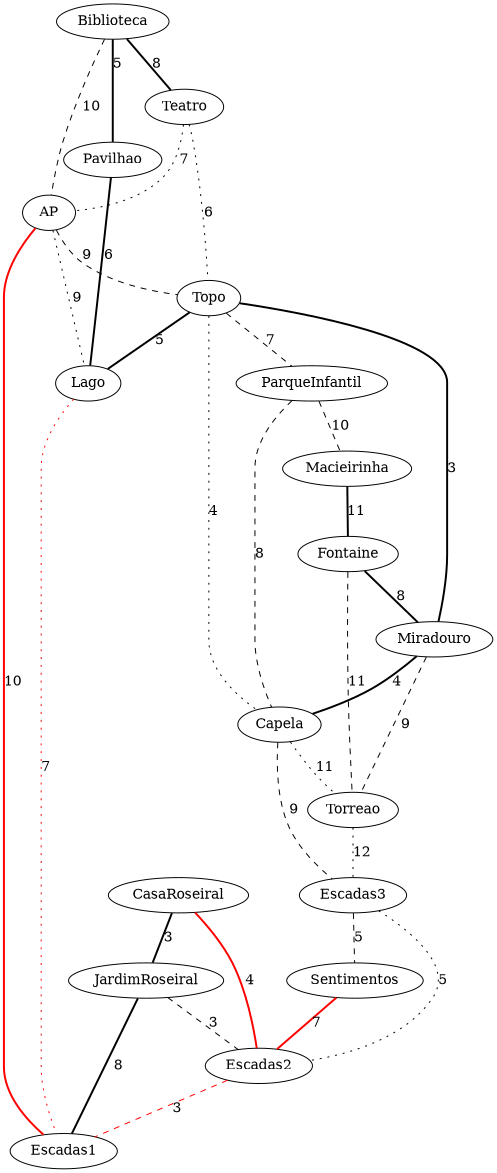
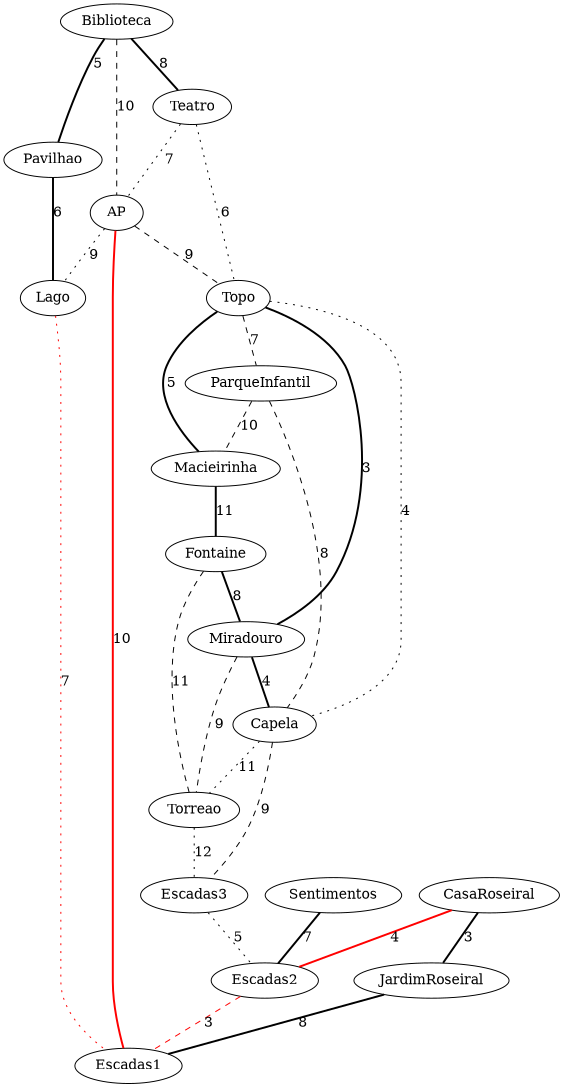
(149, 341) -> (164, 376)
(354, 938) -> none
(307, 1023) -> (299, 938)
(203, 1024) -> none
